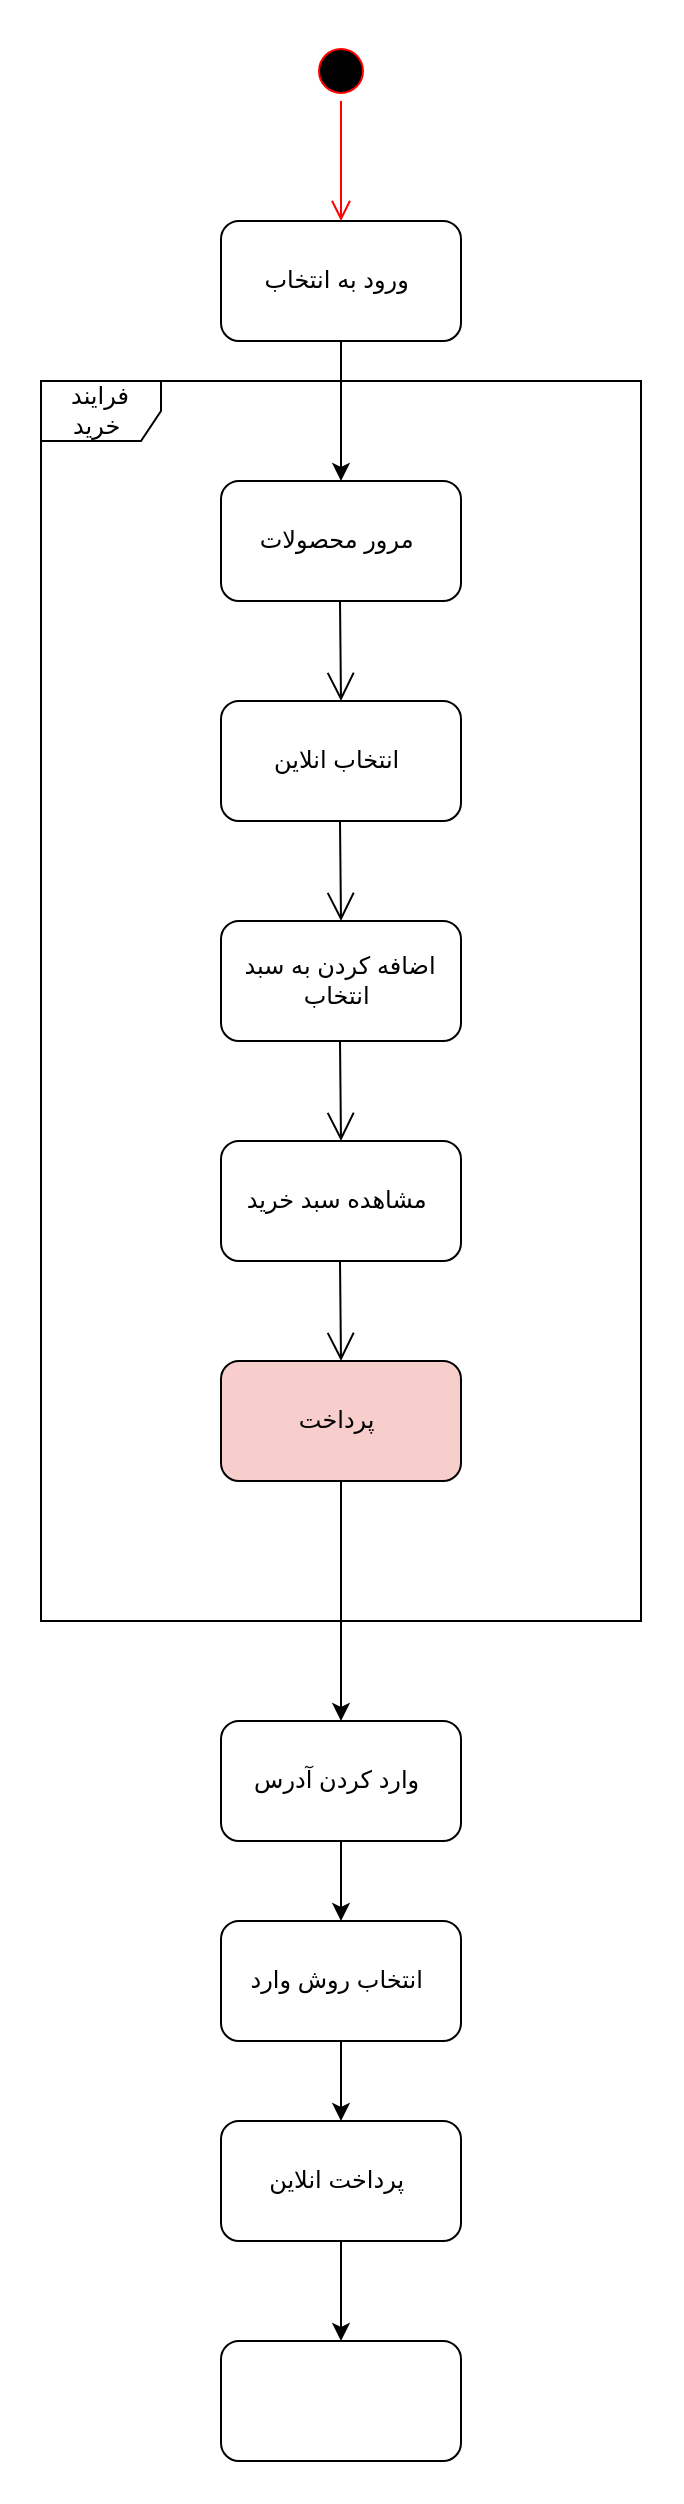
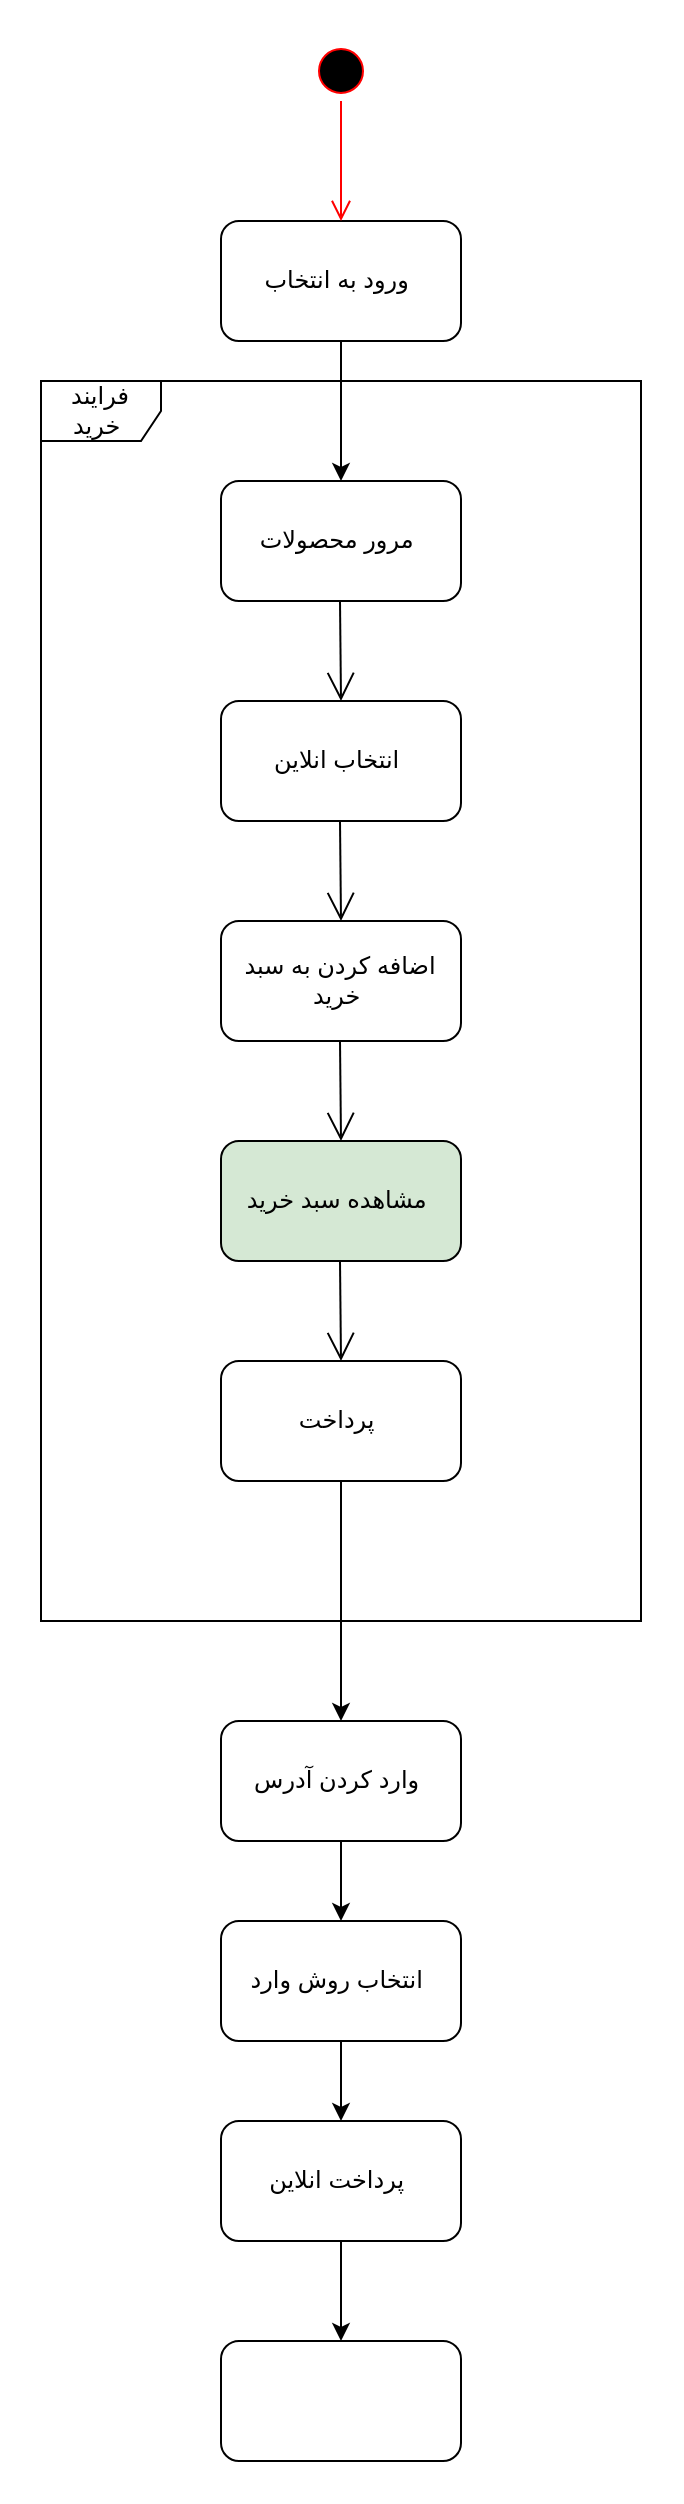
(341, 981) -> (341, 981)
(341, 1201) -> (341, 1201)
(341, 1421) -> (341, 1421)
